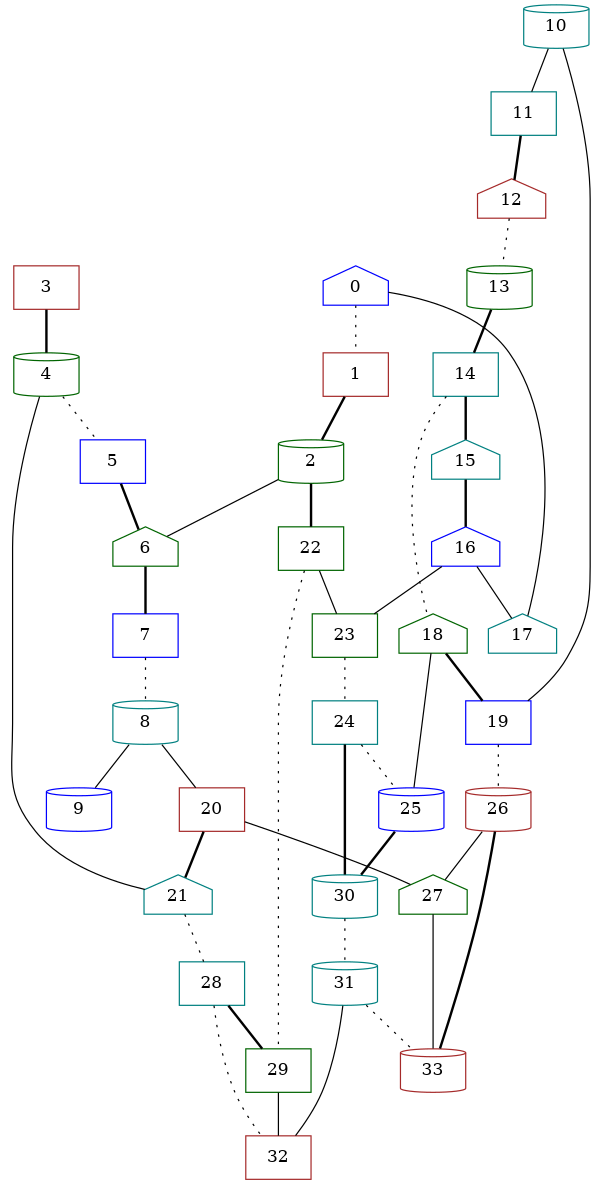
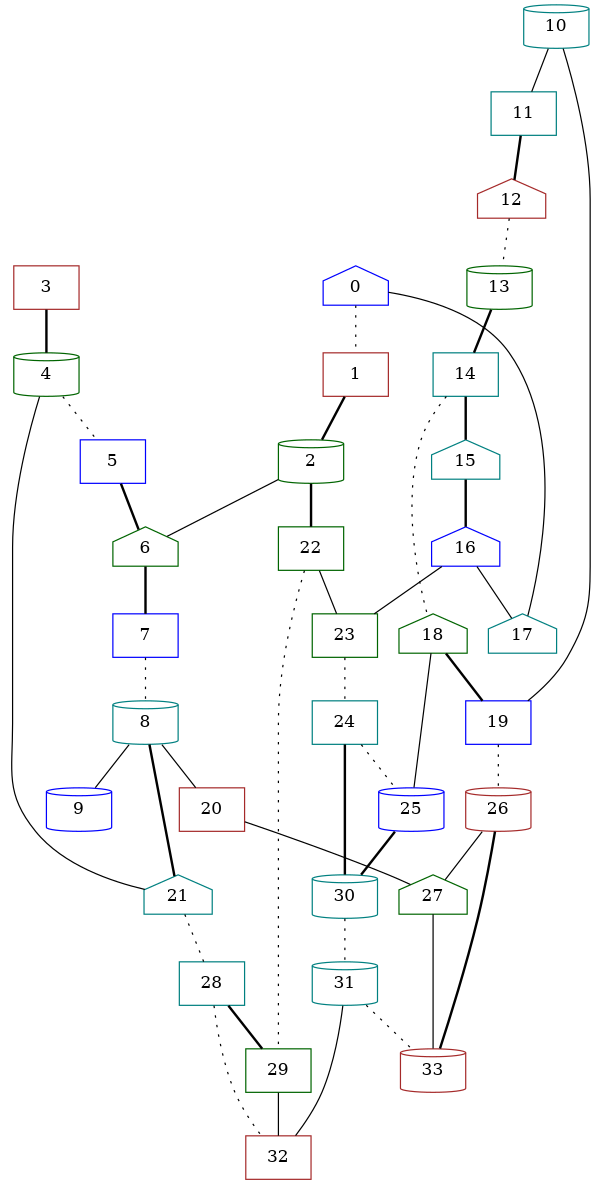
(194, 855) -> (162, 810)
